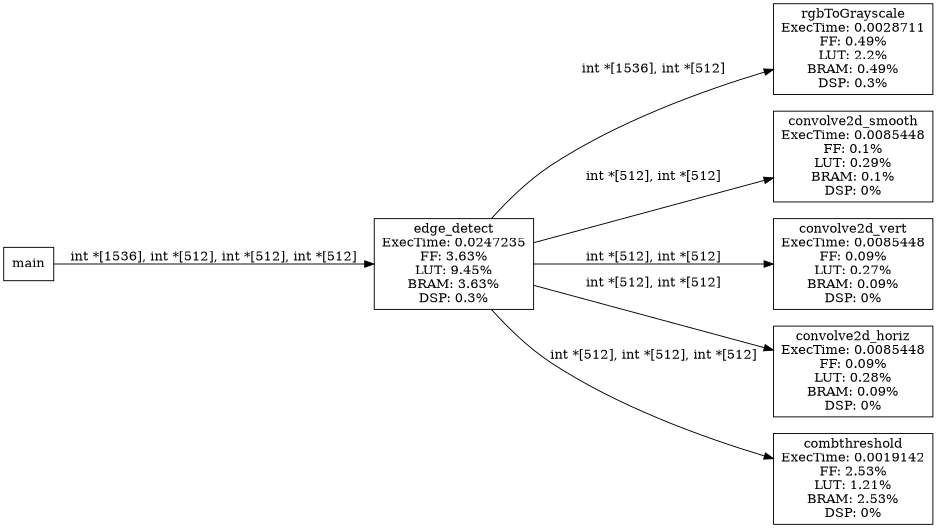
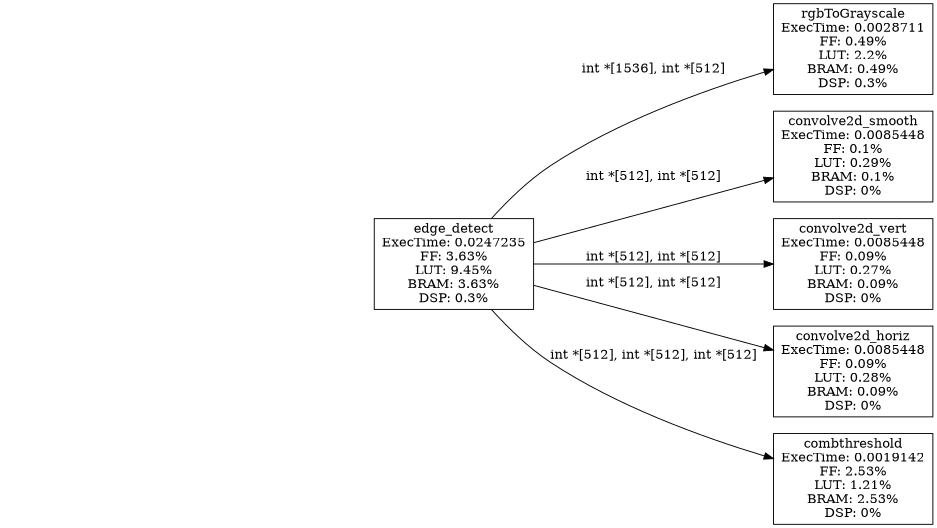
(29, 264) -> none
